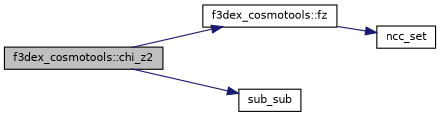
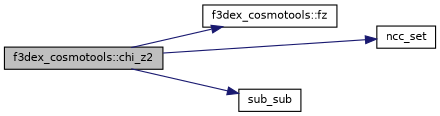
(351, 29) -> (264, 46)
